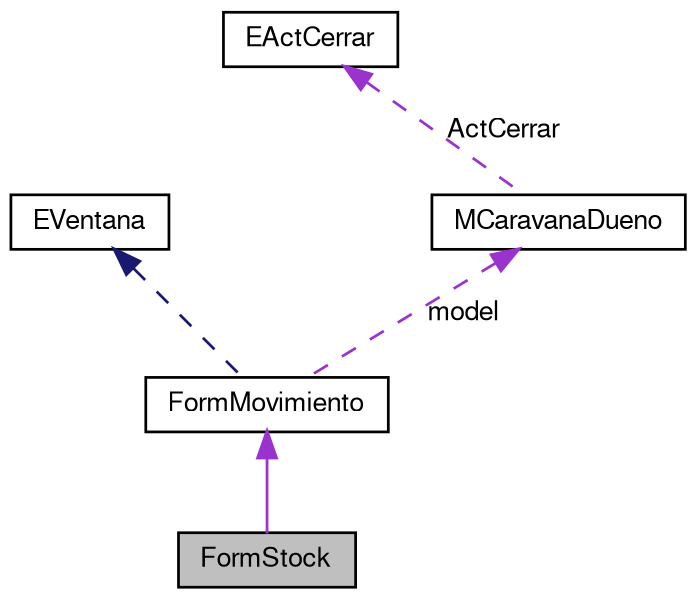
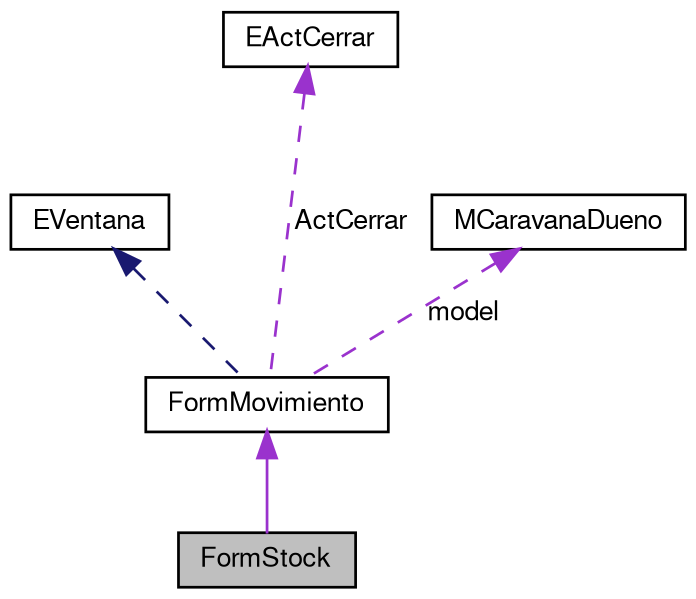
(446, 139) -> (287, 236)
